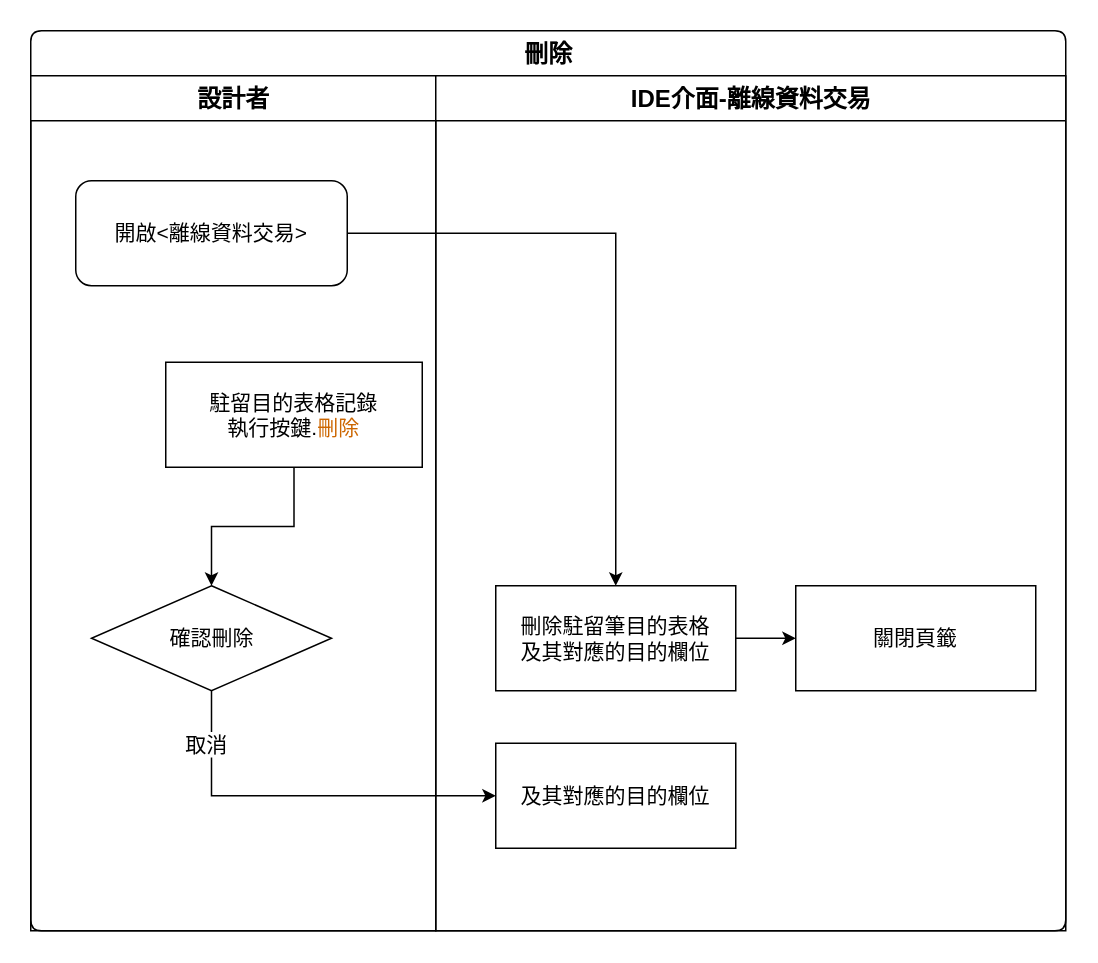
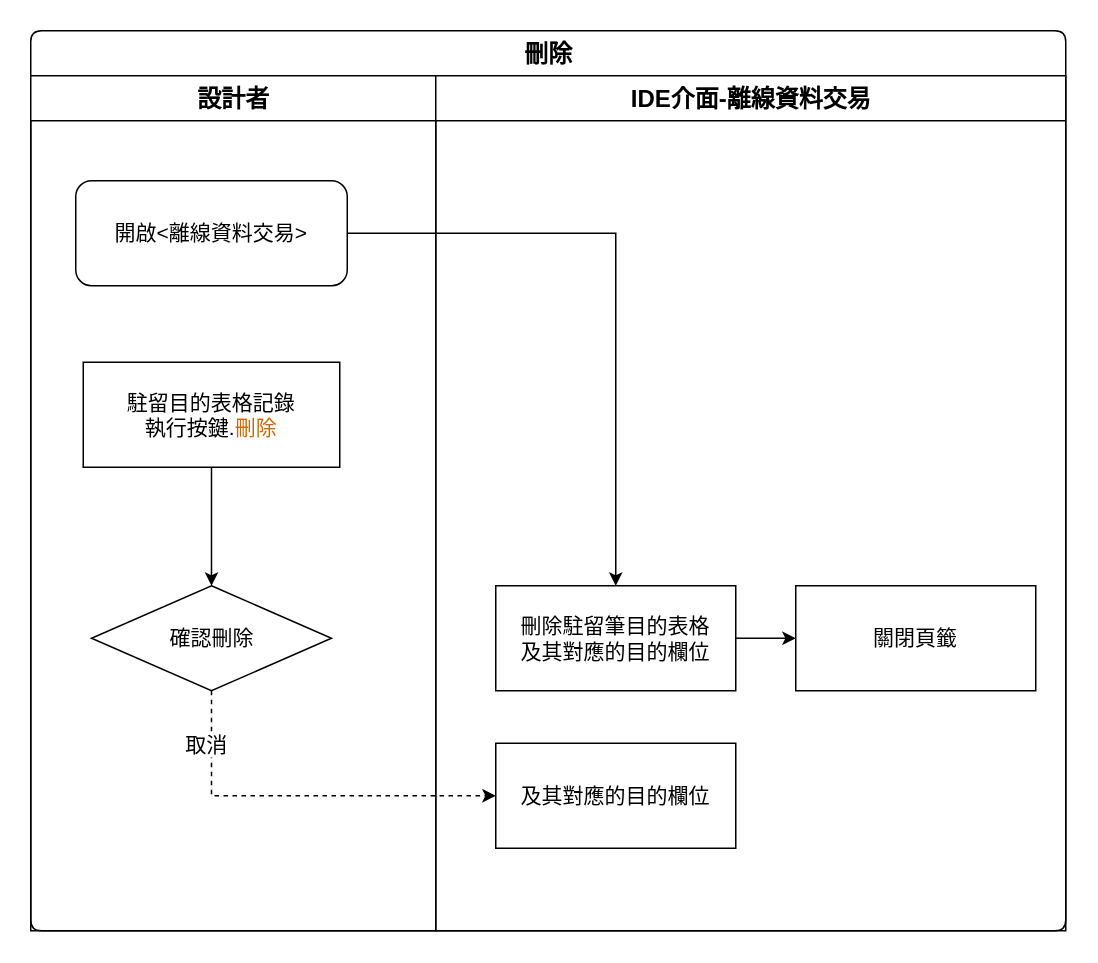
(294, 415) -> (212, 415)
(328, 796) -> (328, 796)
